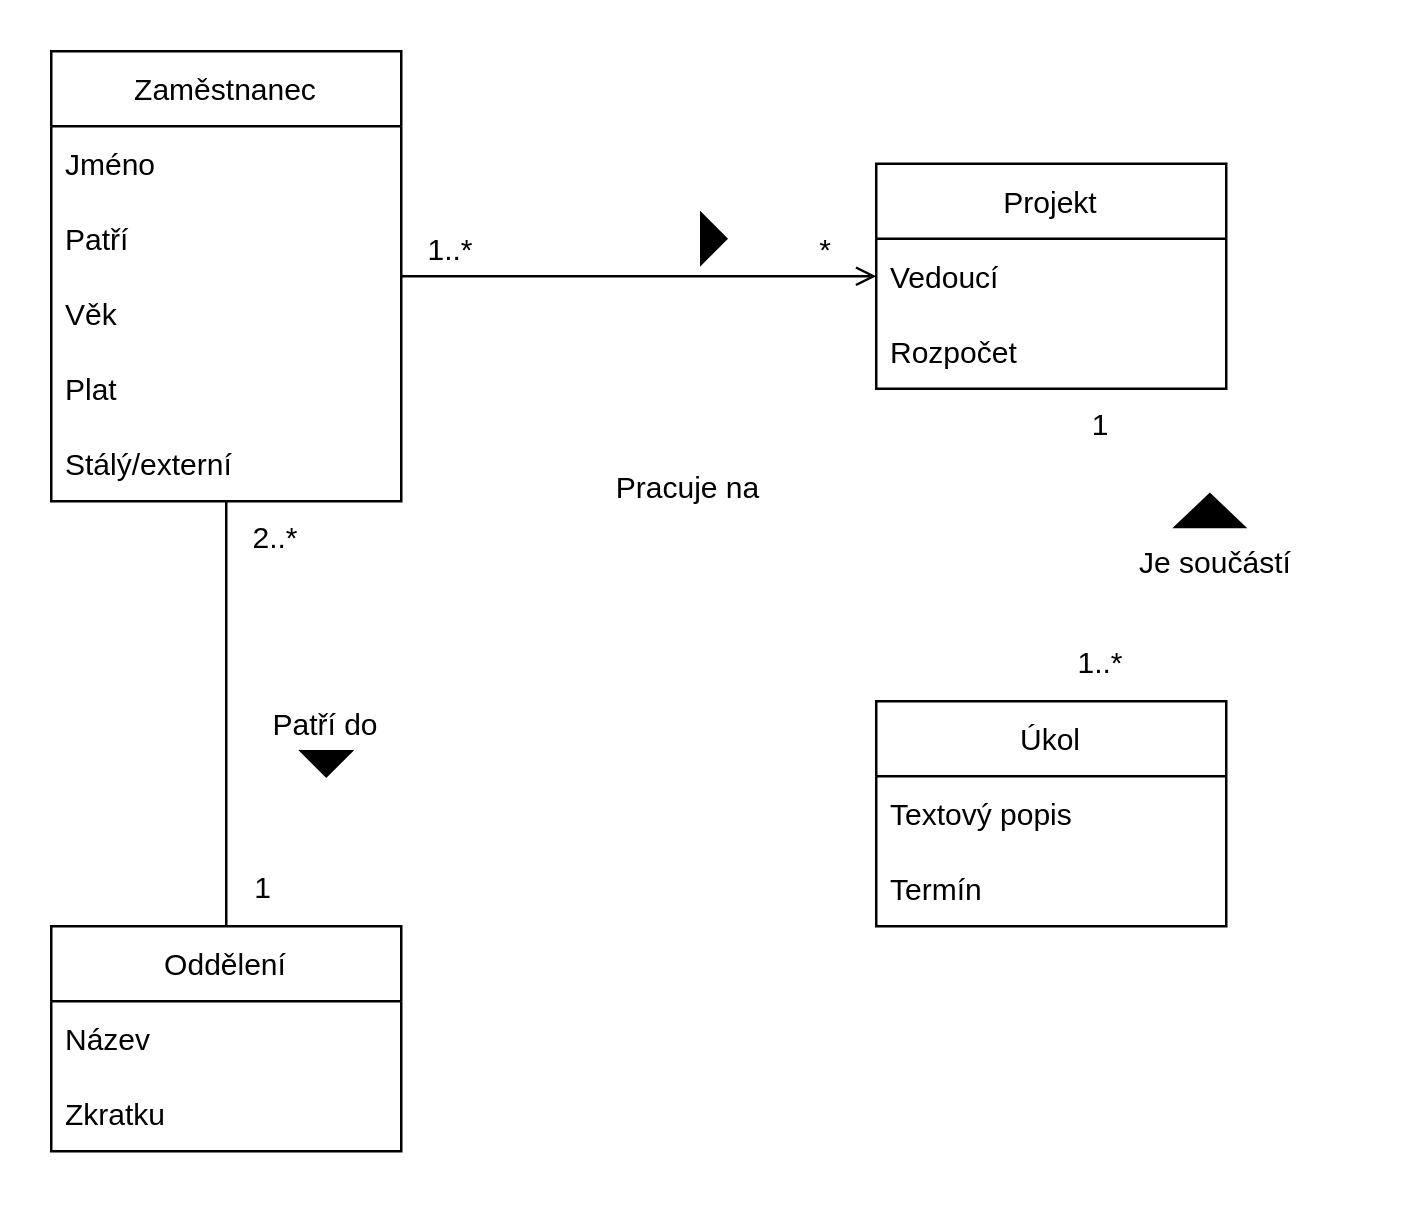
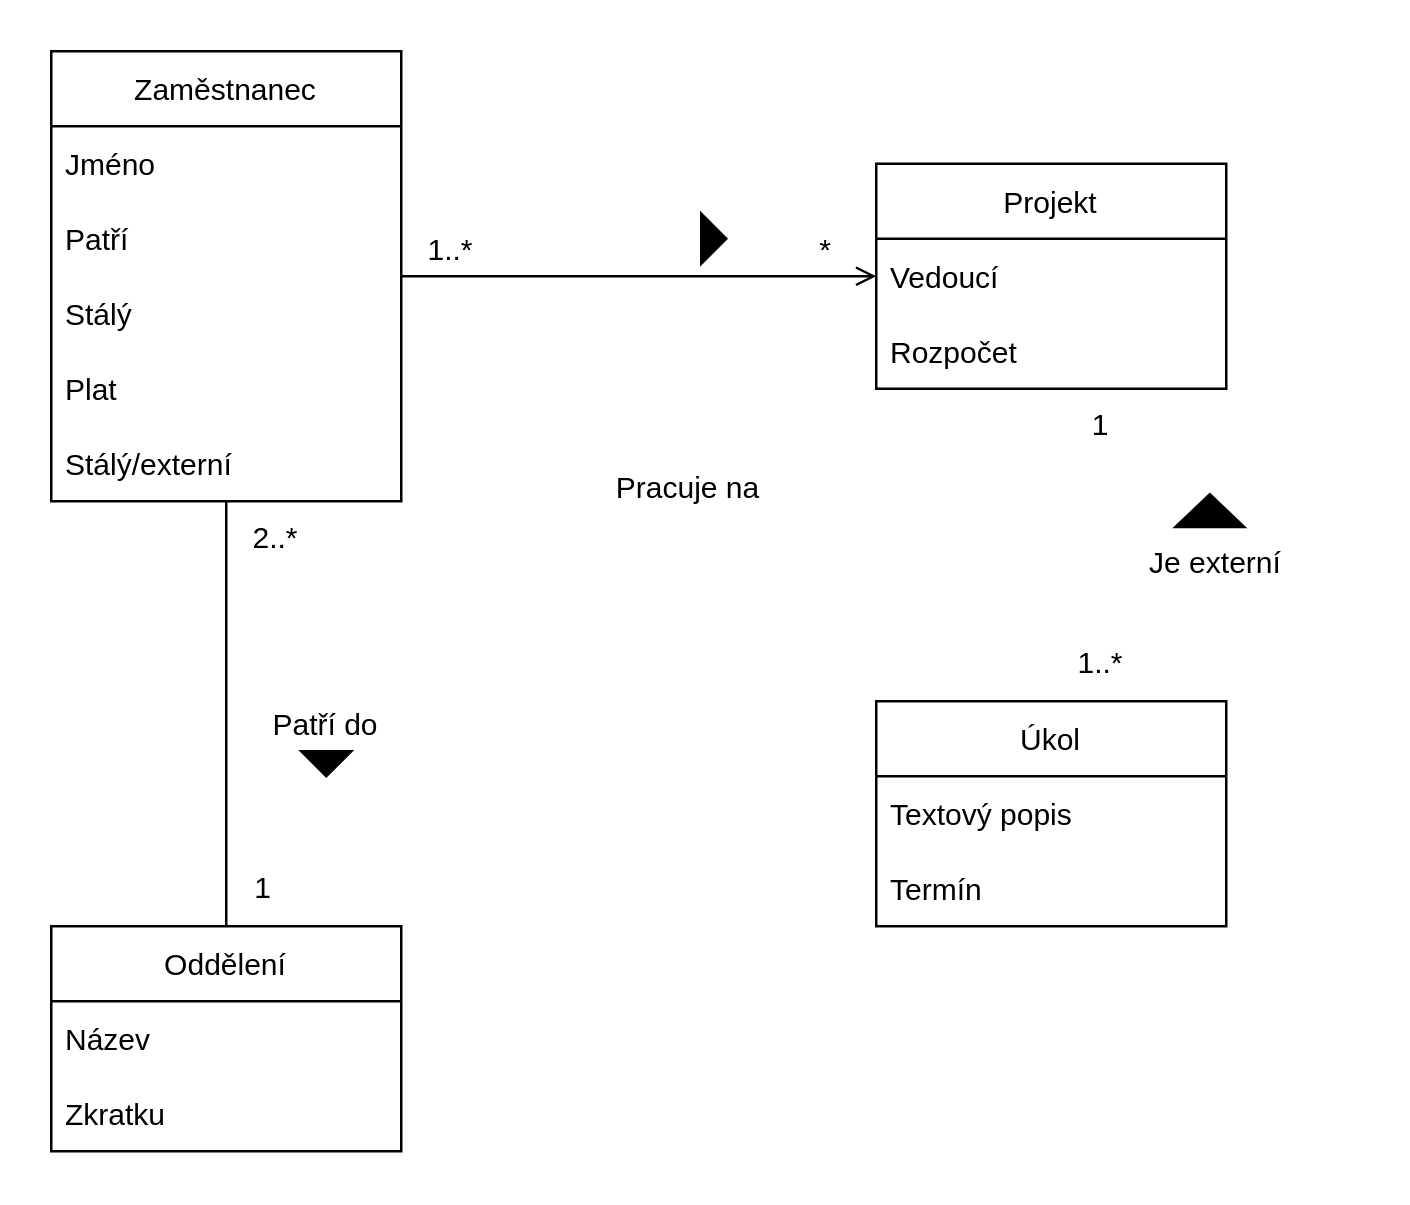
(90, 315) -> (103, 315)
(1216, 564) -> (1216, 564)
